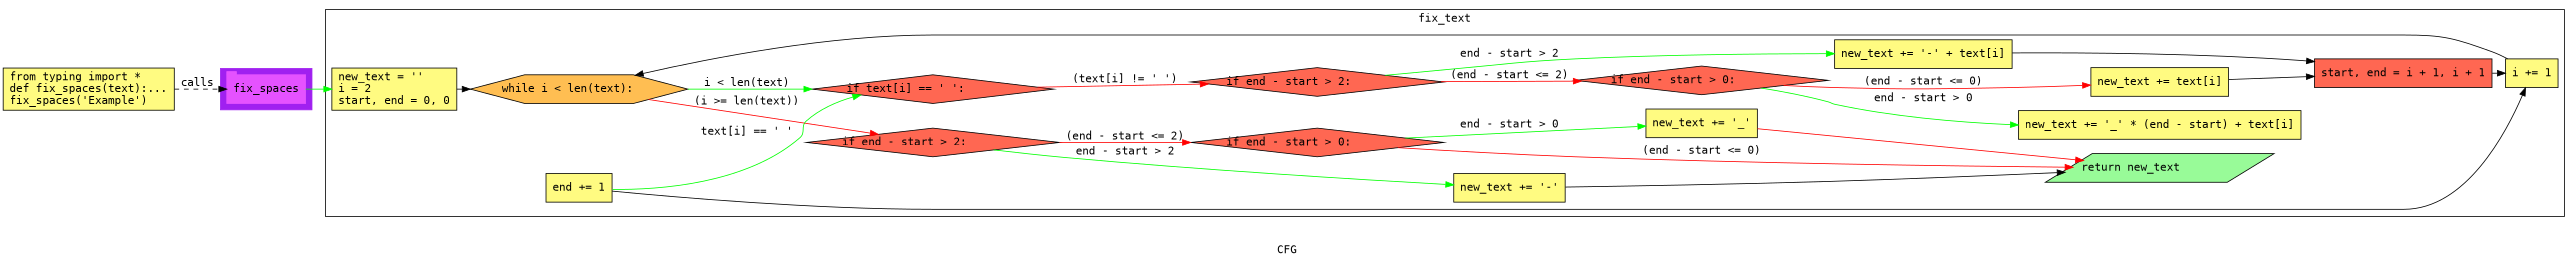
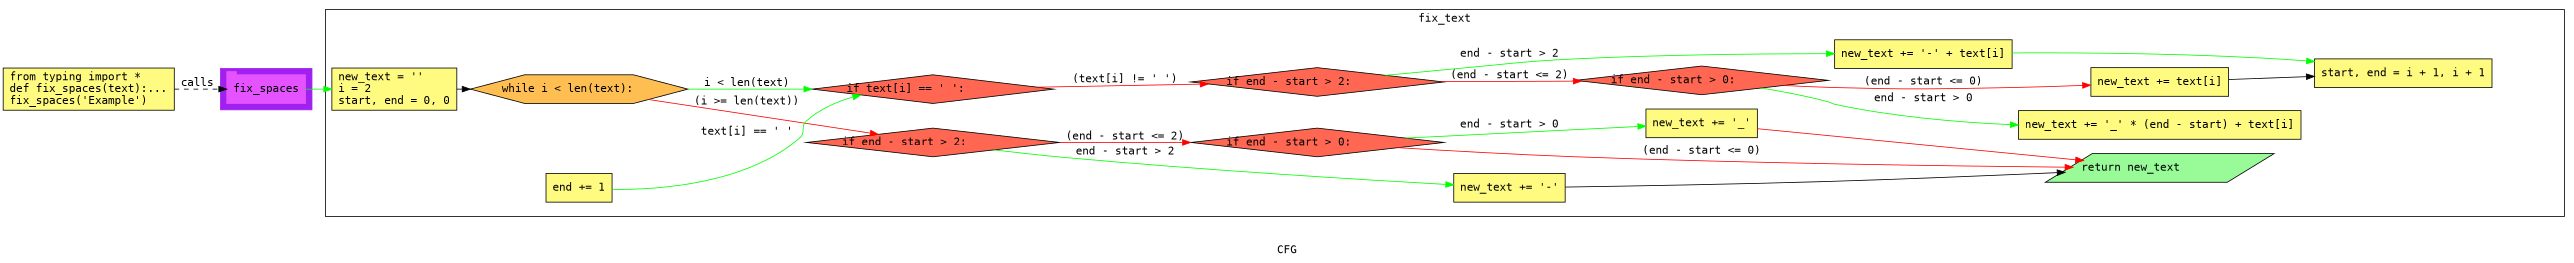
(2159, 54) -> (2159, 54)
(2403, 73) -> (2403, 73)
(2532, 73) -> none
